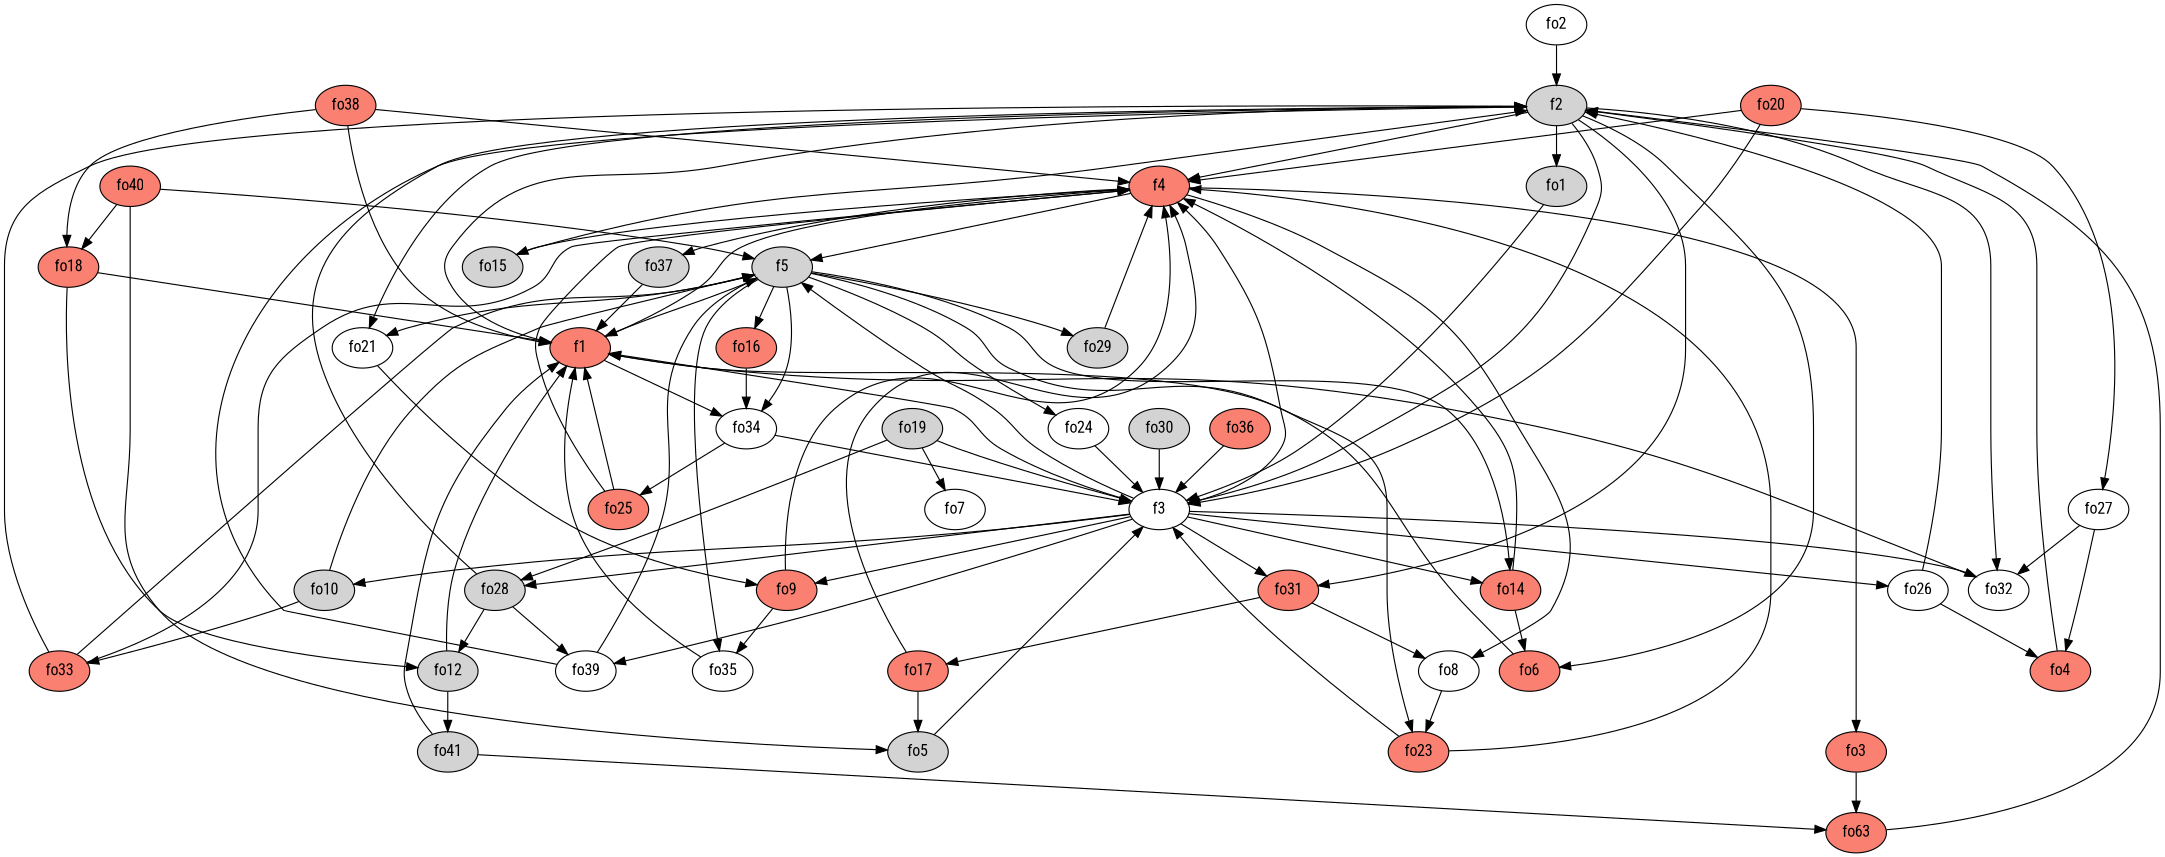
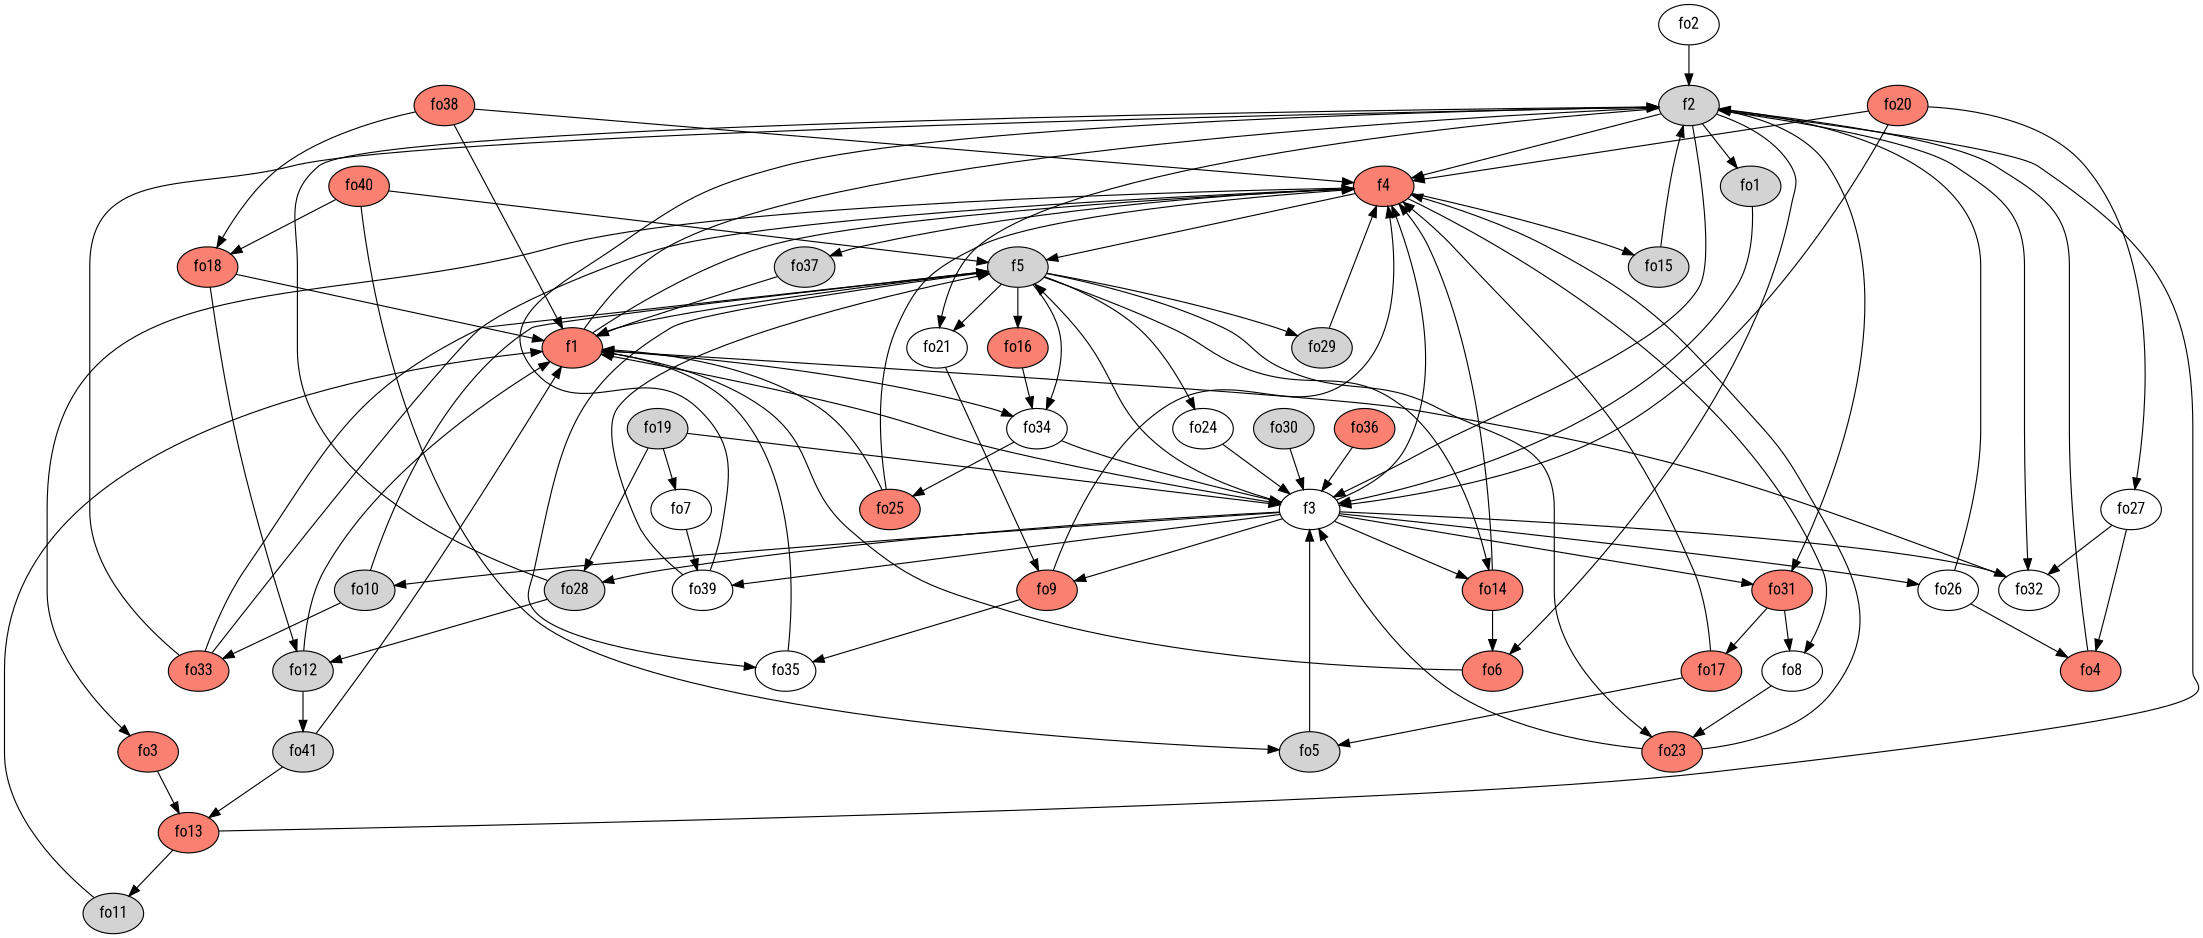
(536, 627) -> (690, 544)
(1856, 833) -> (189, 833)
none -> (113, 913)
